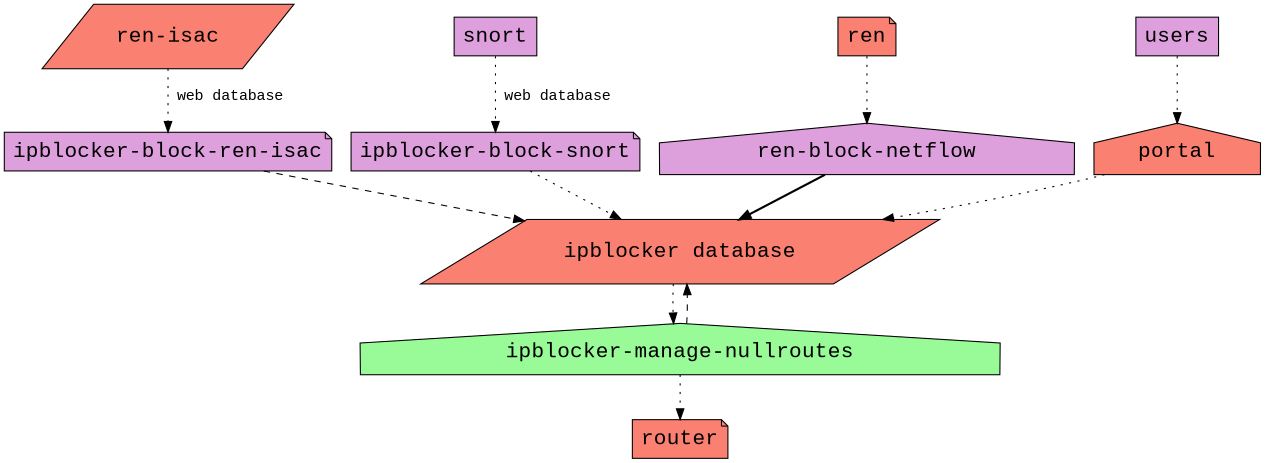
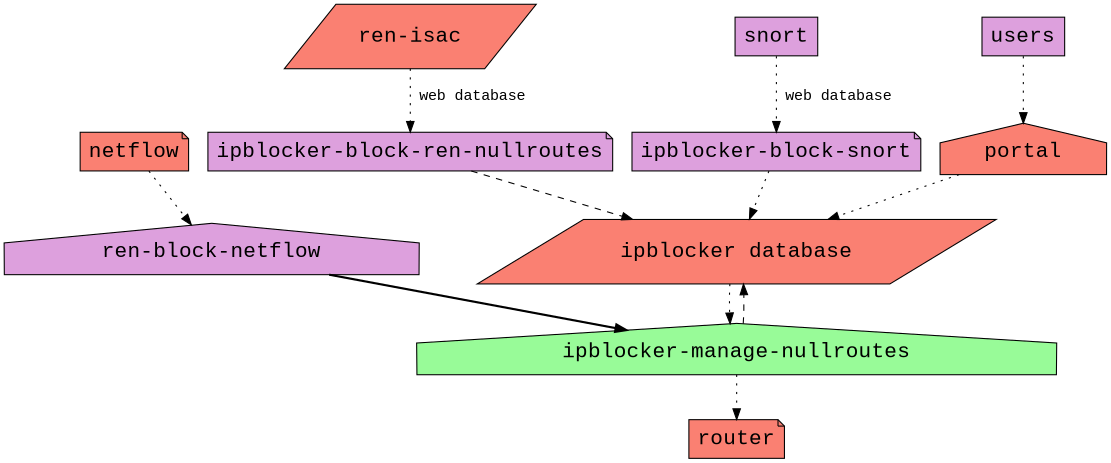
(867, 37) -> (134, 152)
(168, 152) -> (410, 152)
(787, 195) -> (472, 301)
